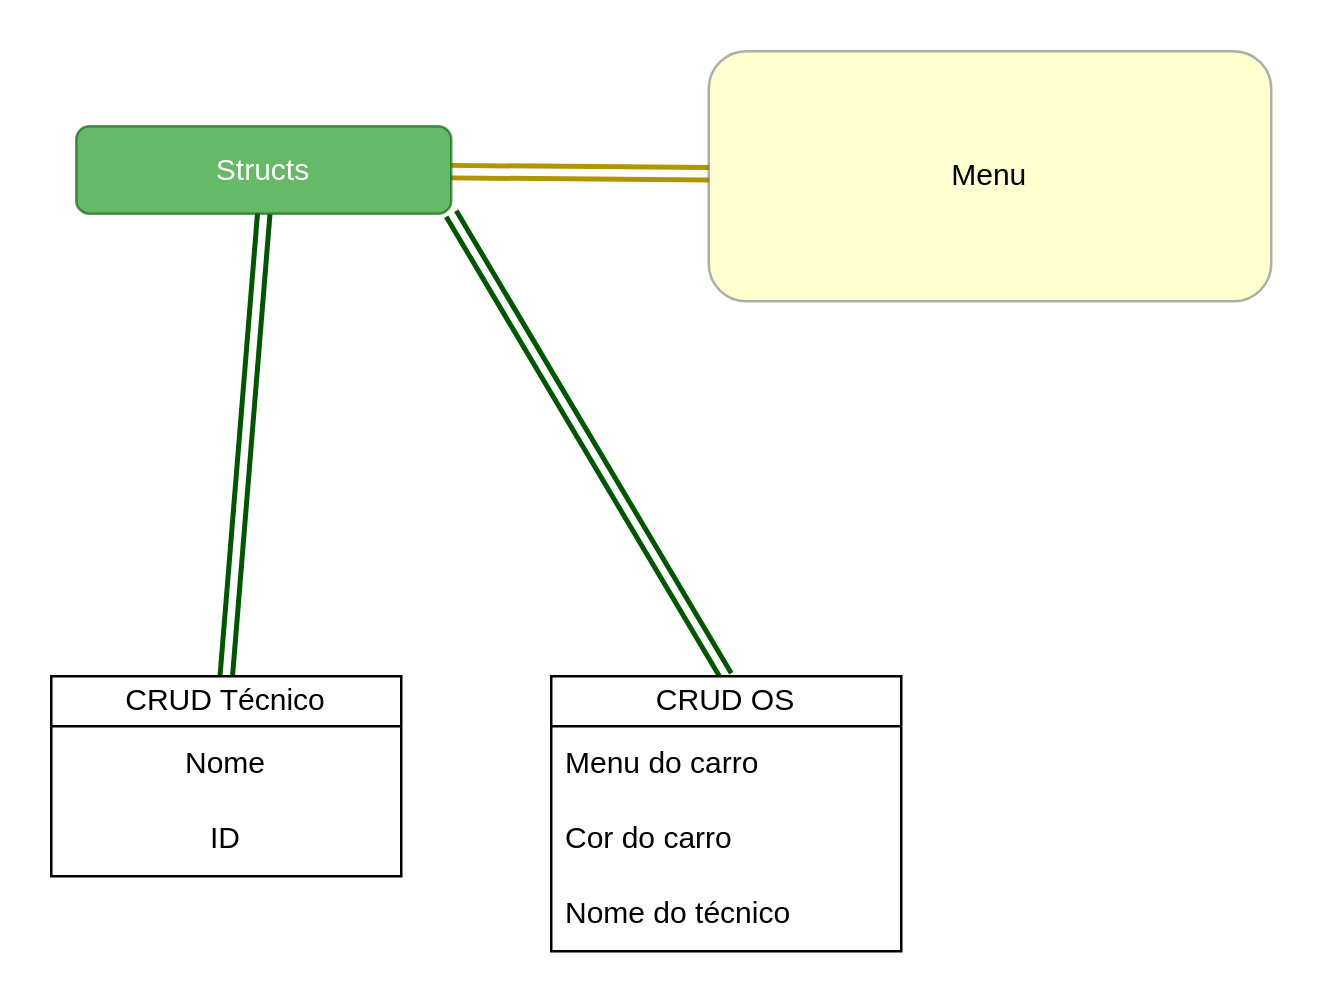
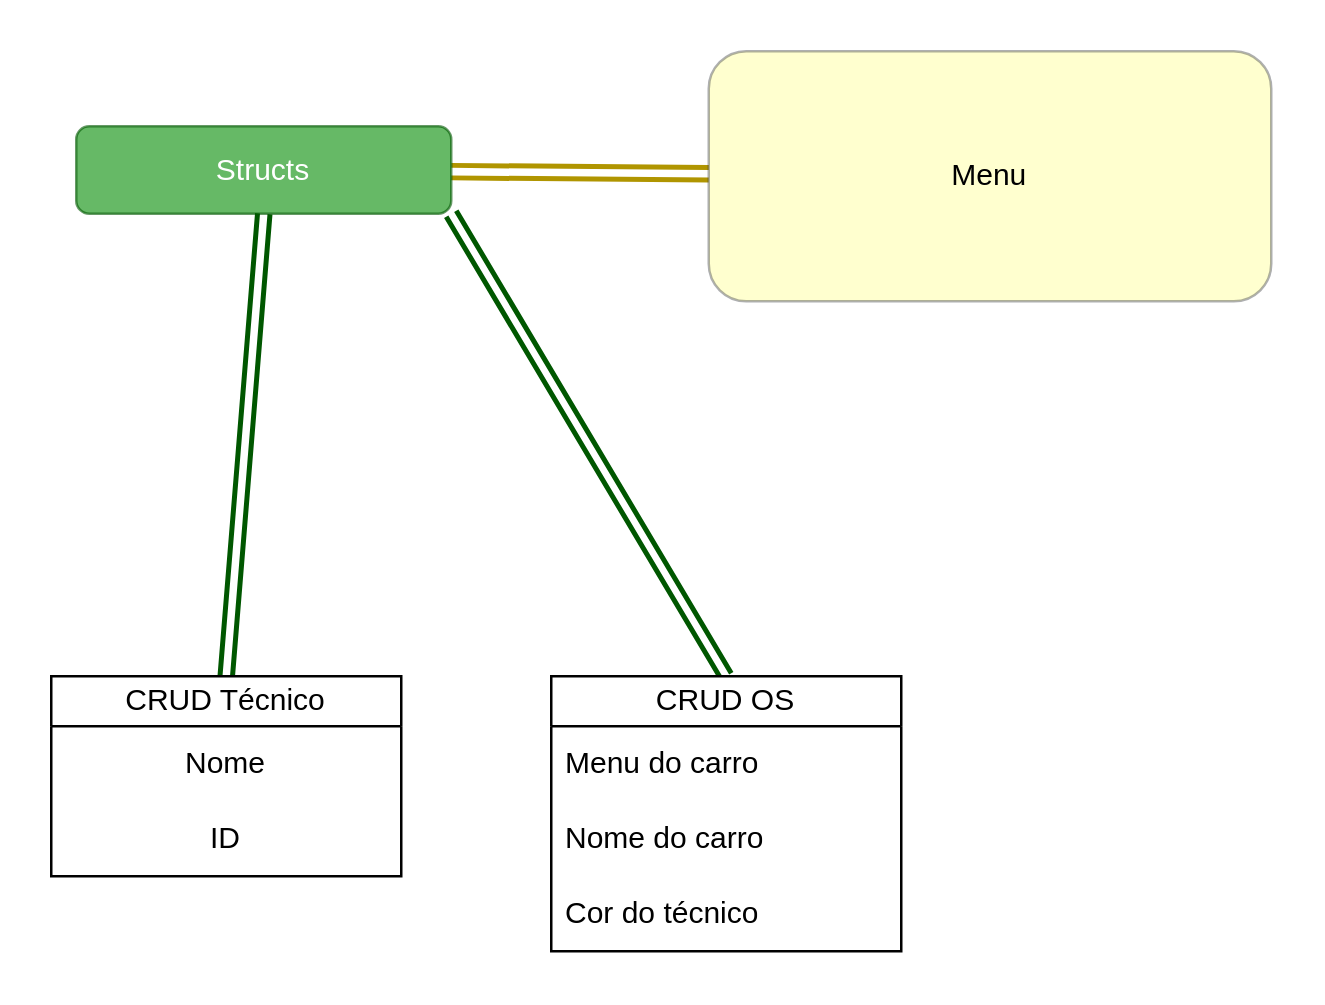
(659, 839) -> (668, 839)
(681, 914) -> (672, 914)
